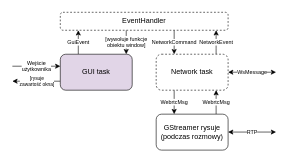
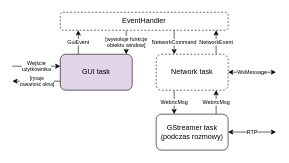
(192, 132) -> (192, 132)
